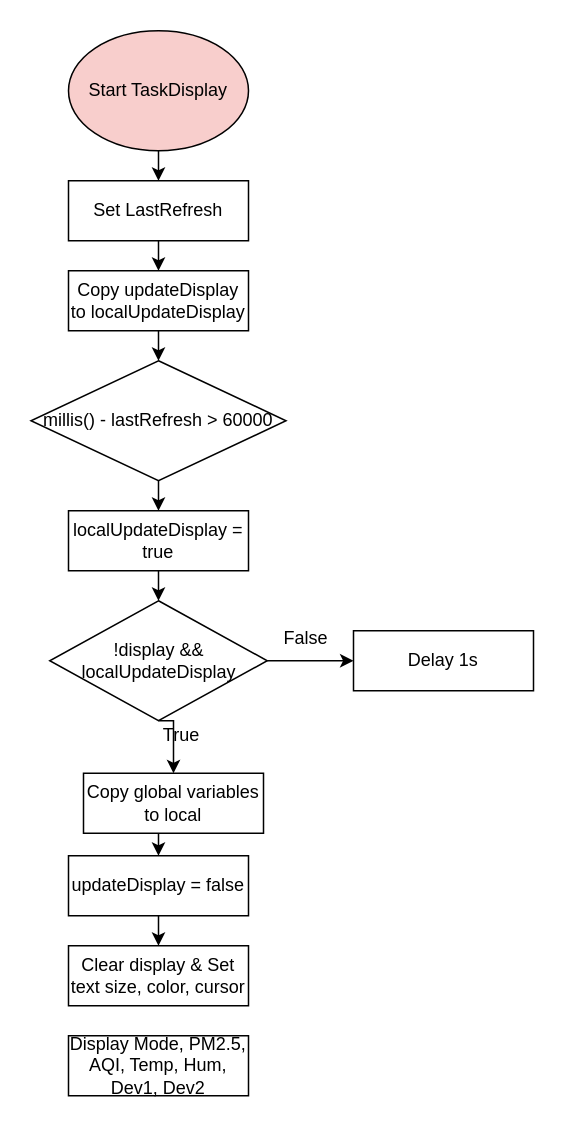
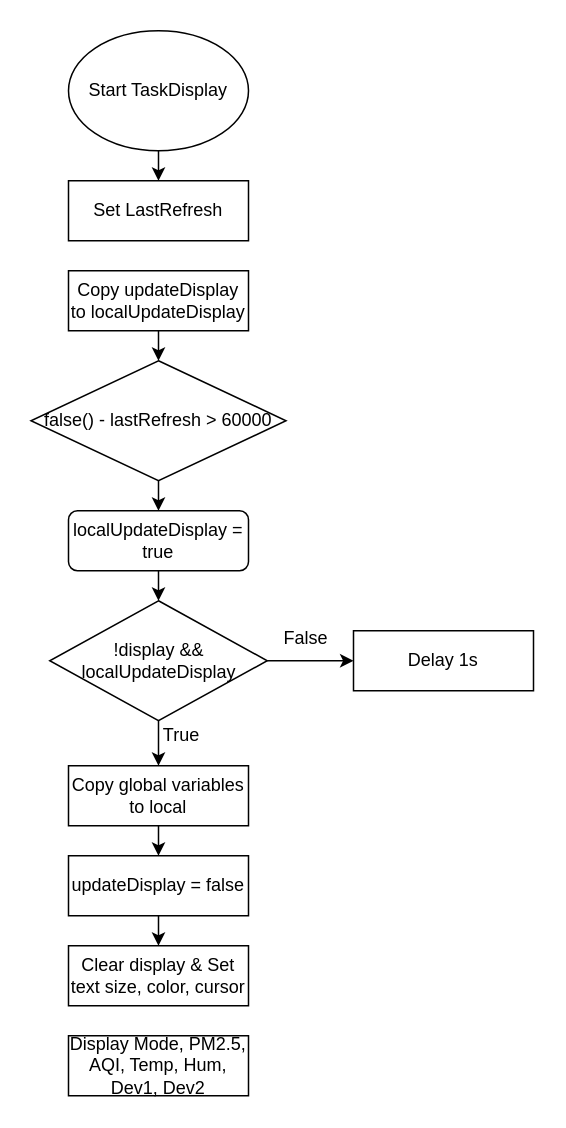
(158, 91) -> (158, 91)
(158, 251) -> none
(158, 421) -> (158, 421)
(158, 541) -> (158, 541)
(173, 803) -> (158, 796)
